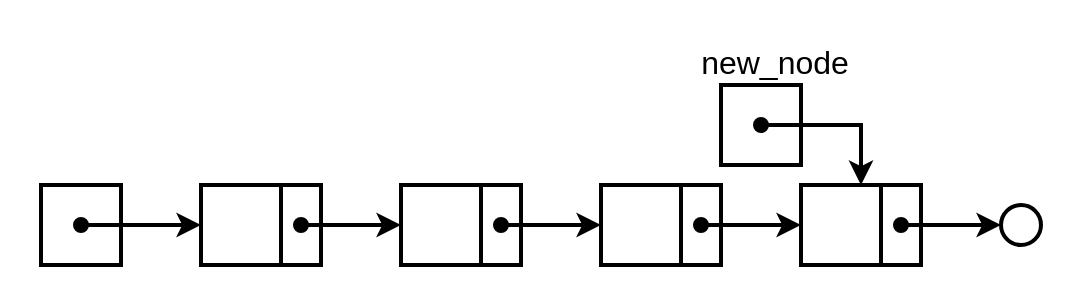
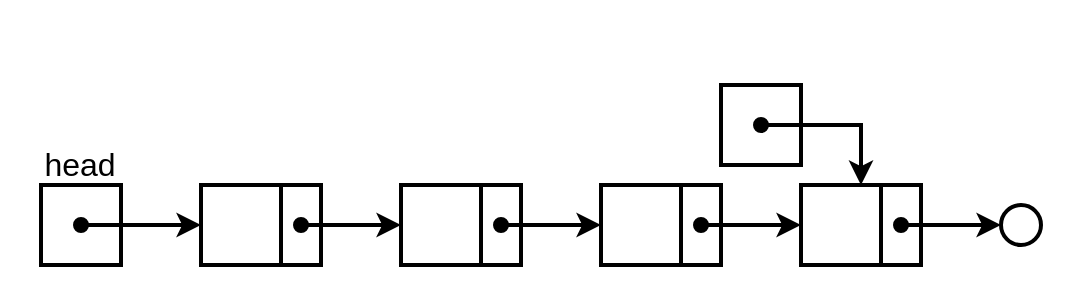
(776, 63) -> none
none -> (81, 165)
